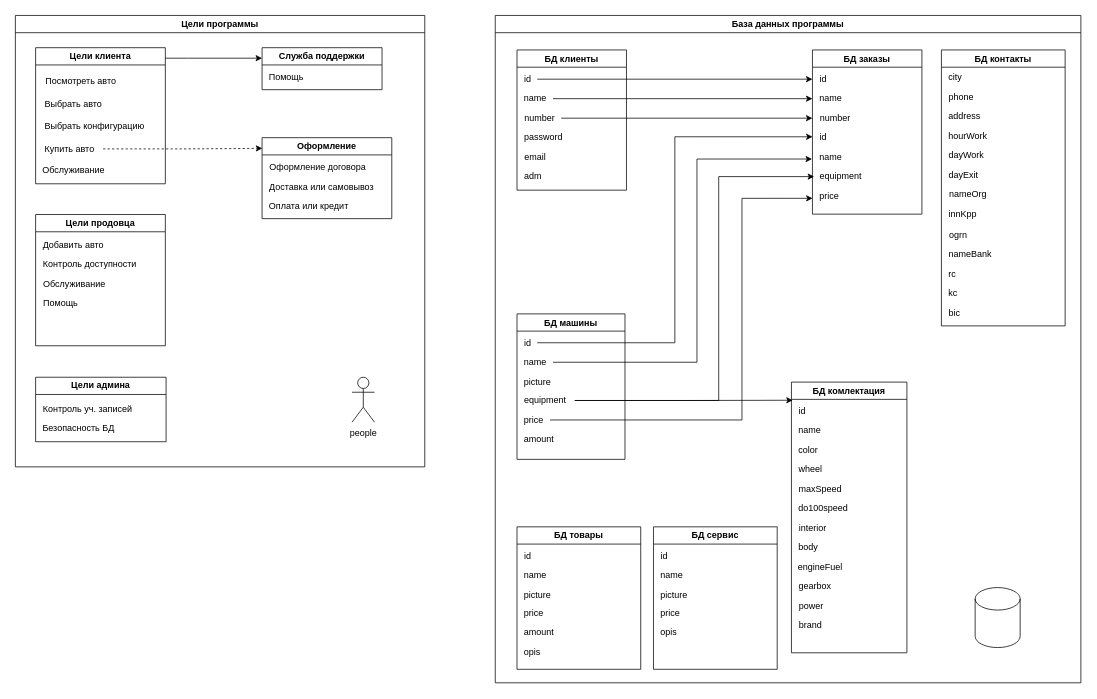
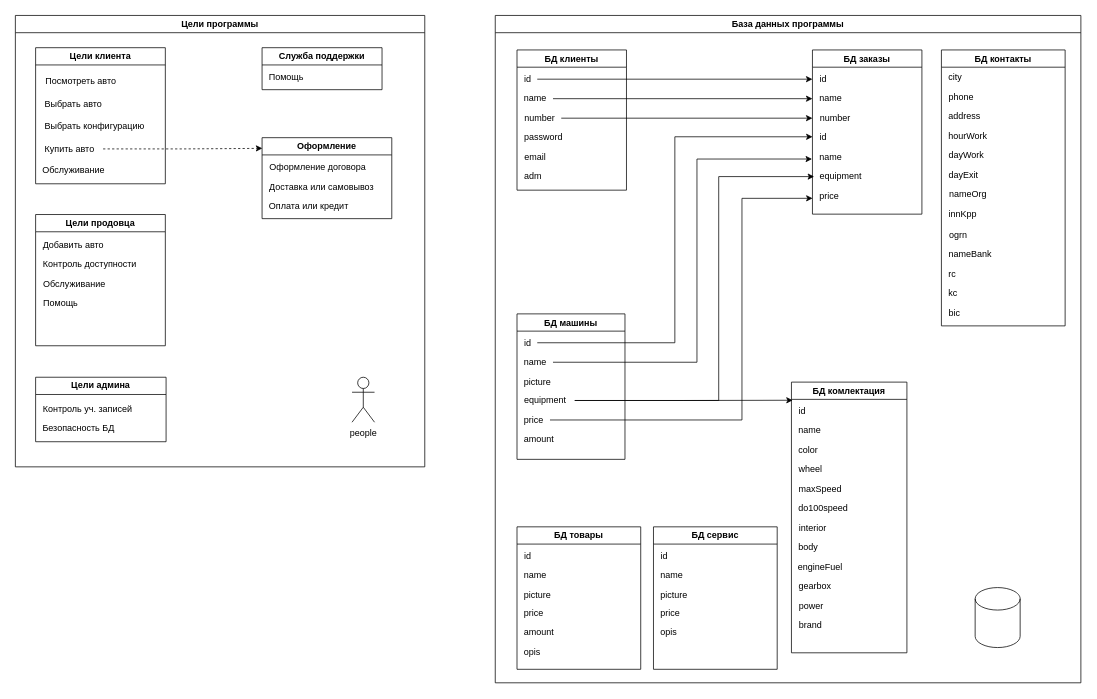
(211, 58) -> none
